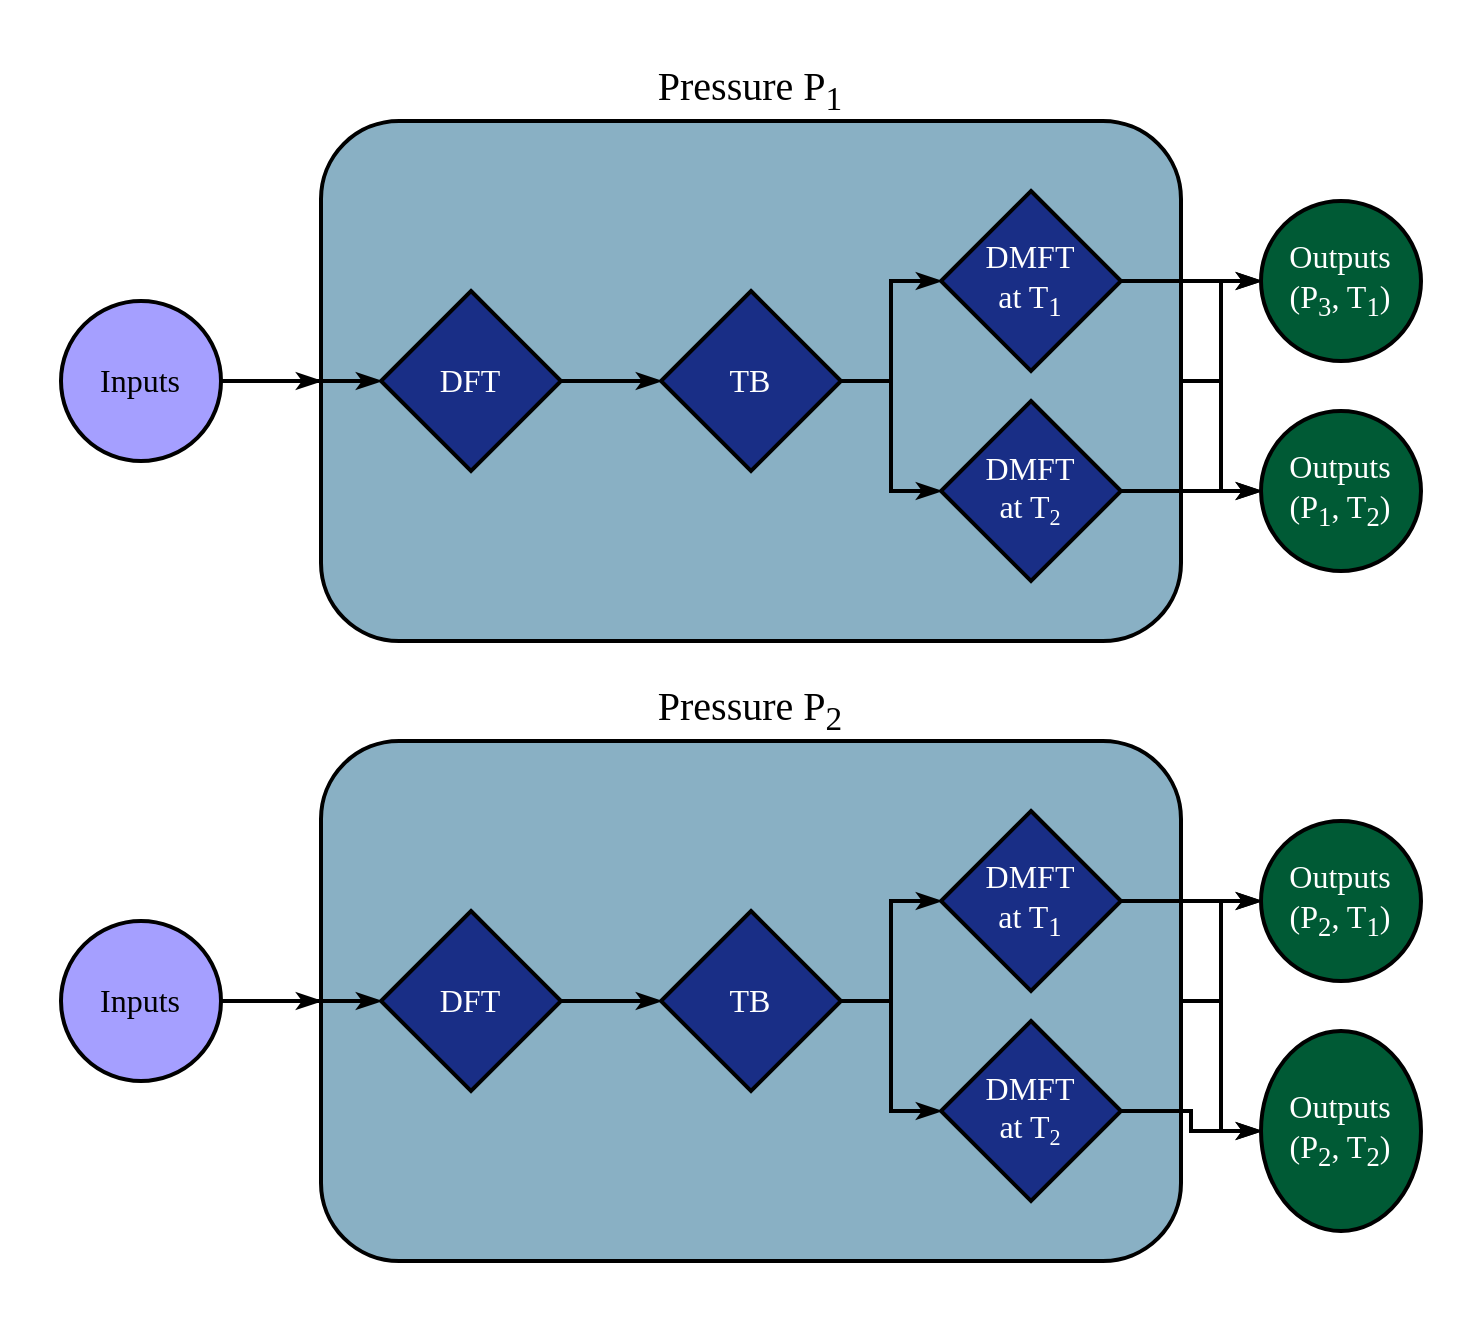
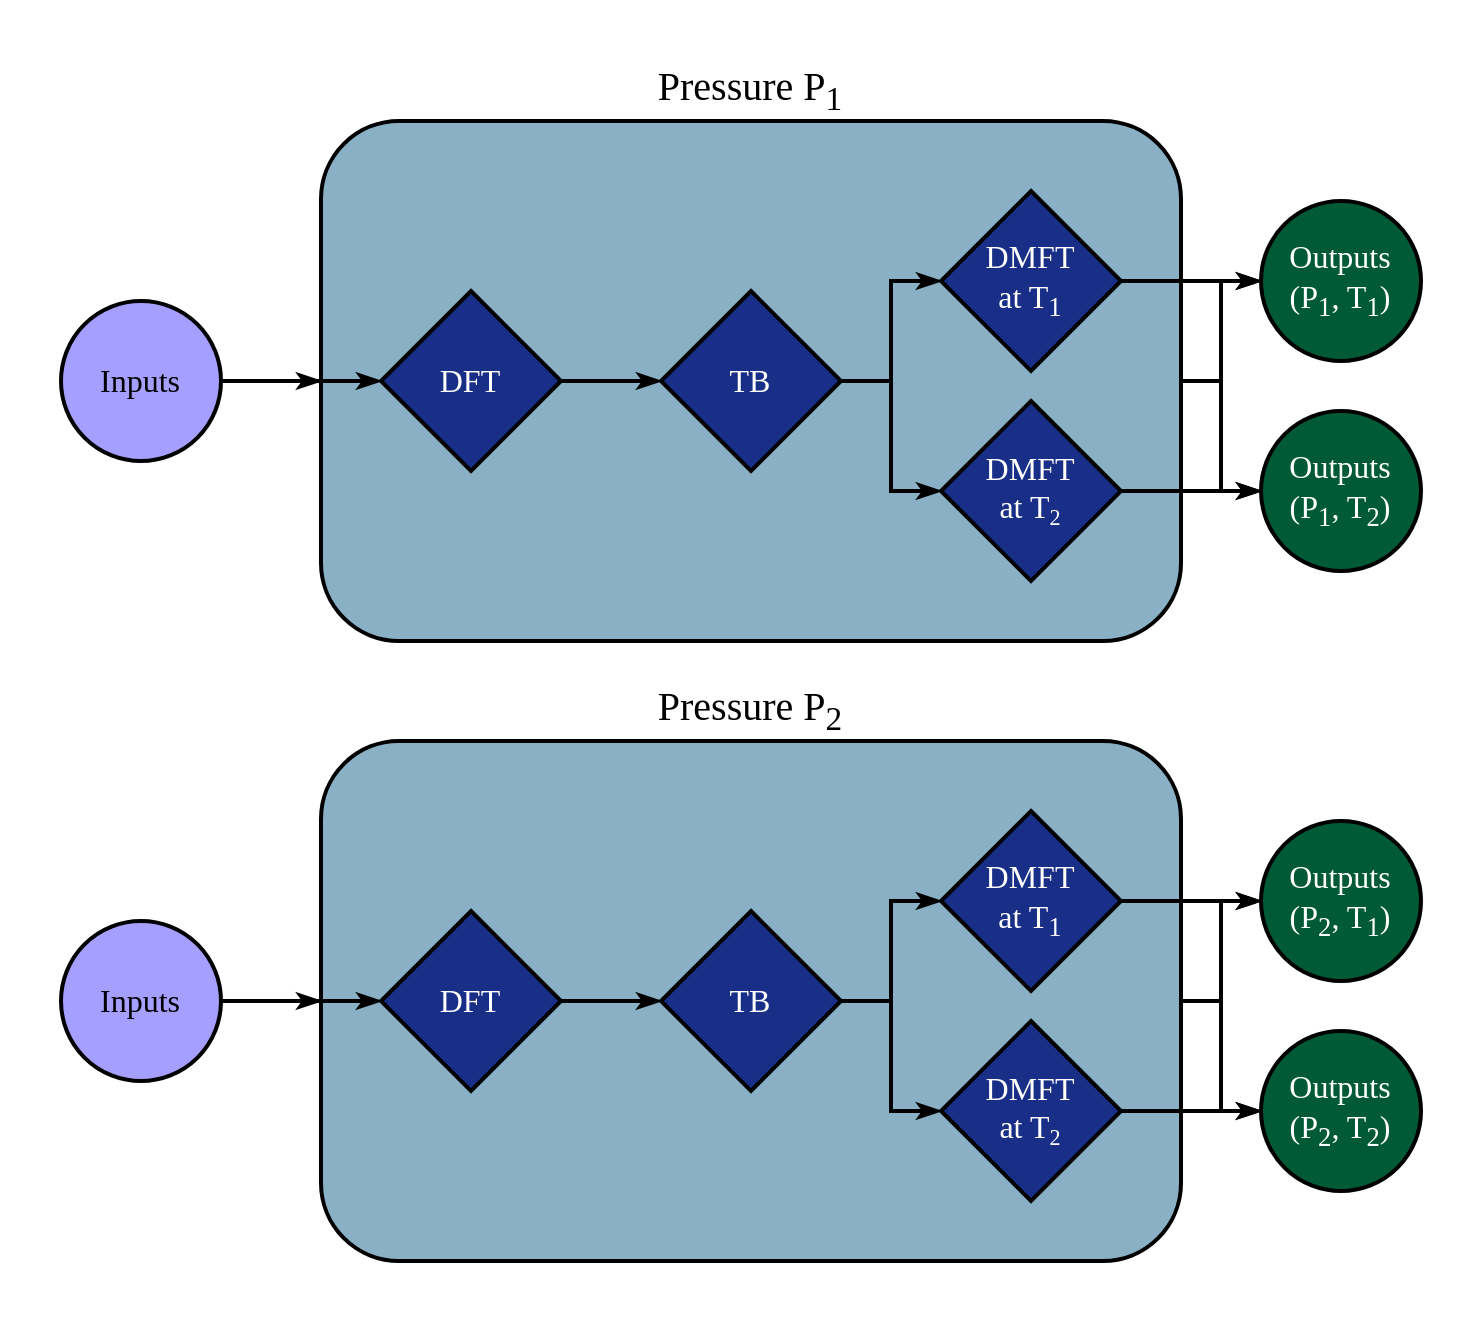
(1341, 281) -> (1341, 281)
(1341, 1131) -> (1341, 1111)
